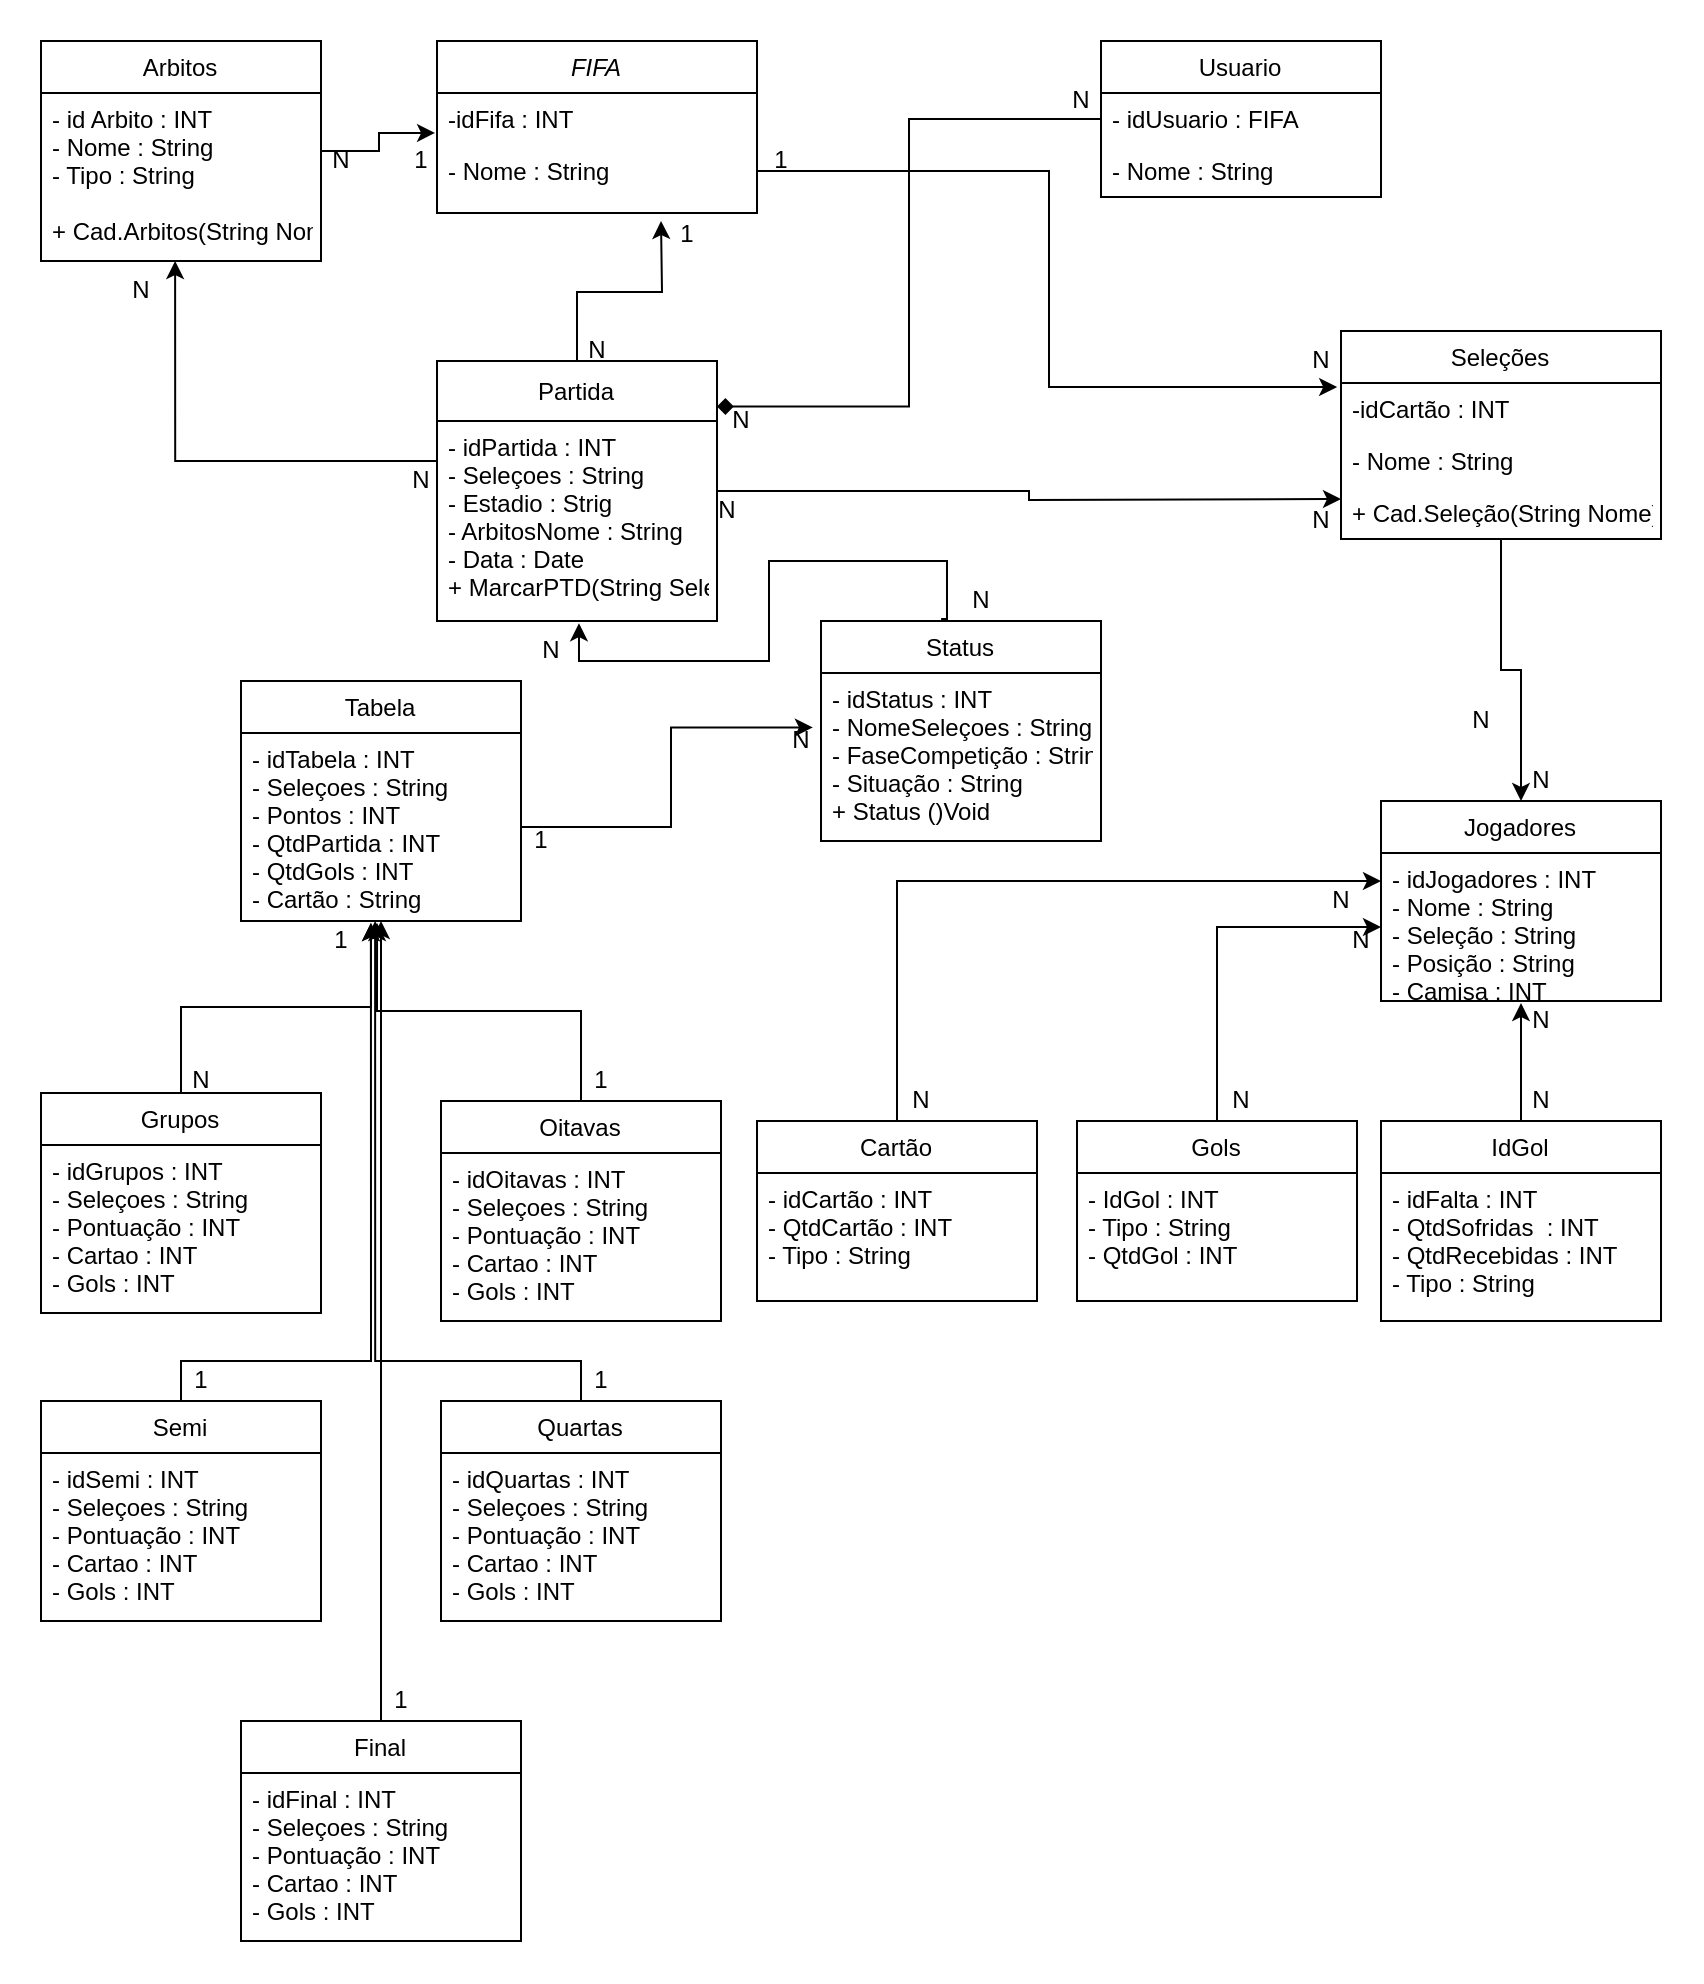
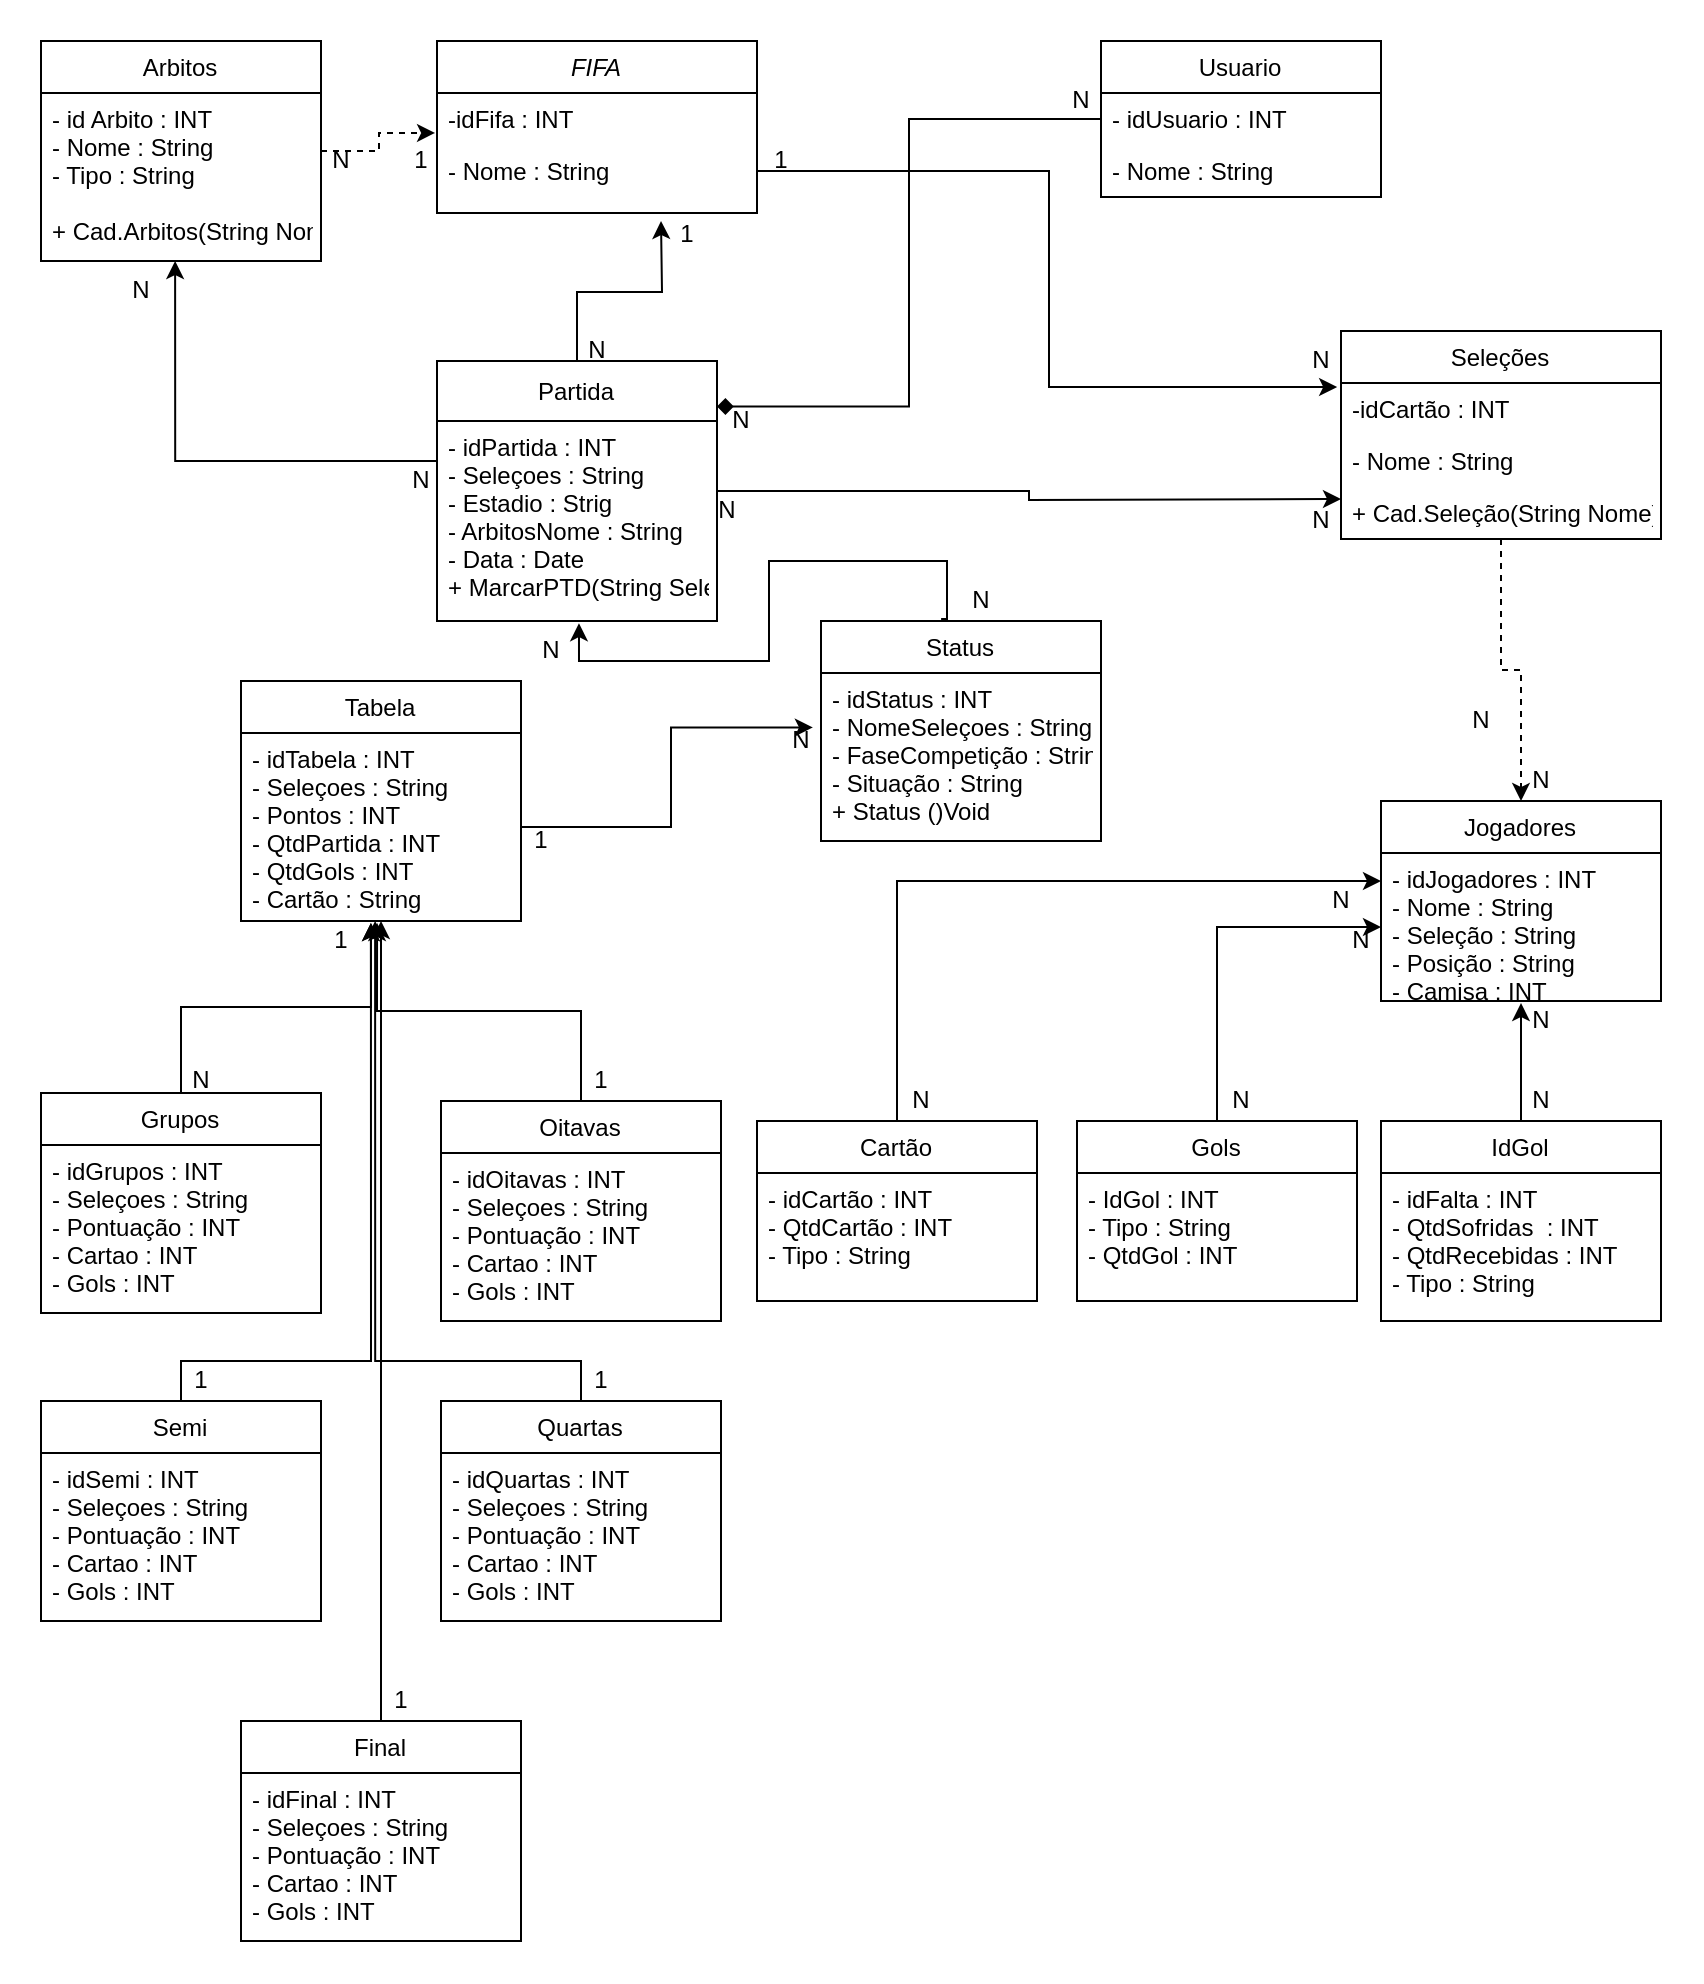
(1214, 120) -> (1208, 120)
(379, 148) -> (379, 148)
(1503, 670) -> (1503, 670)
